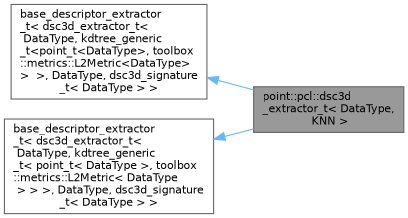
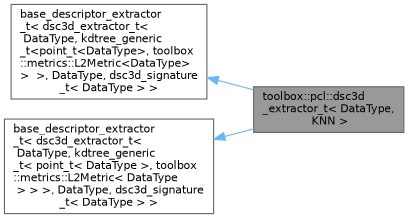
(329, 110) -> (329, 110)
